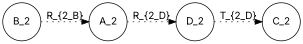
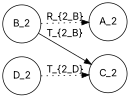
(148, 22) -> none
none -> (62, 47)
